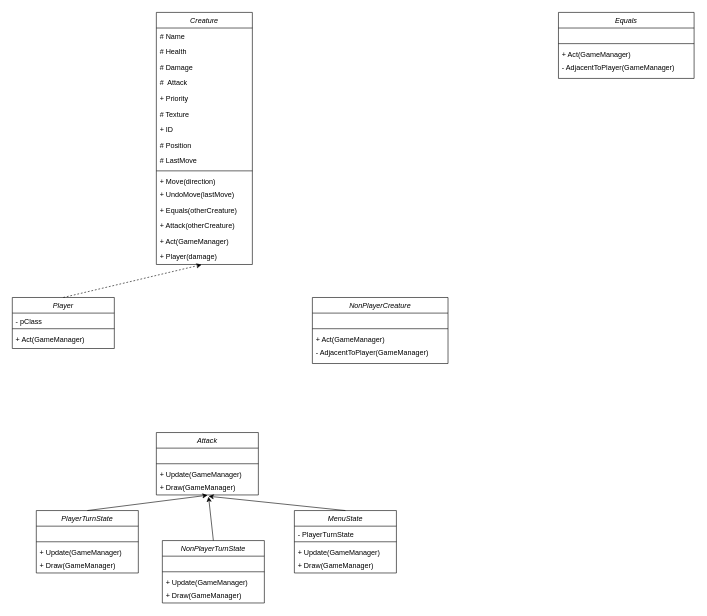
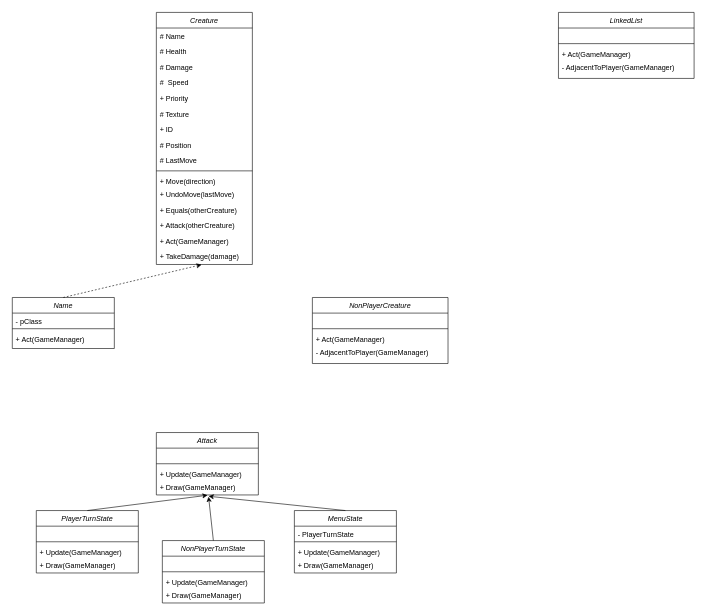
(626, 20) -> (626, 20)
(177, 83) -> (175, 83)
(190, 257) -> (199, 257)
(63, 305) -> (63, 305)
